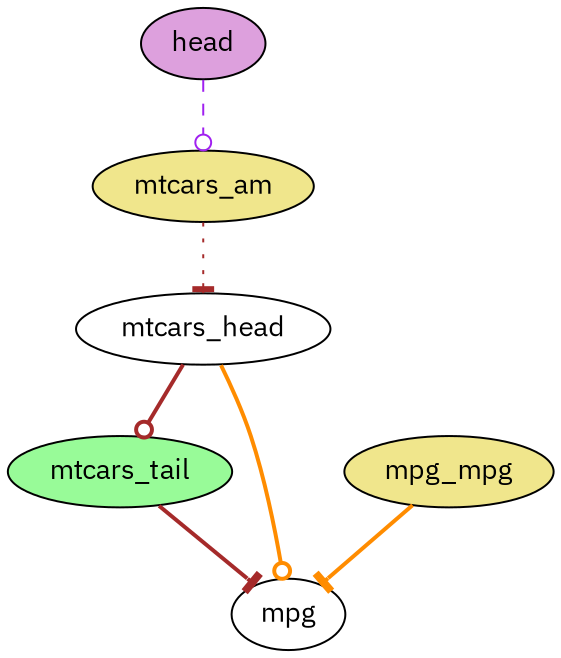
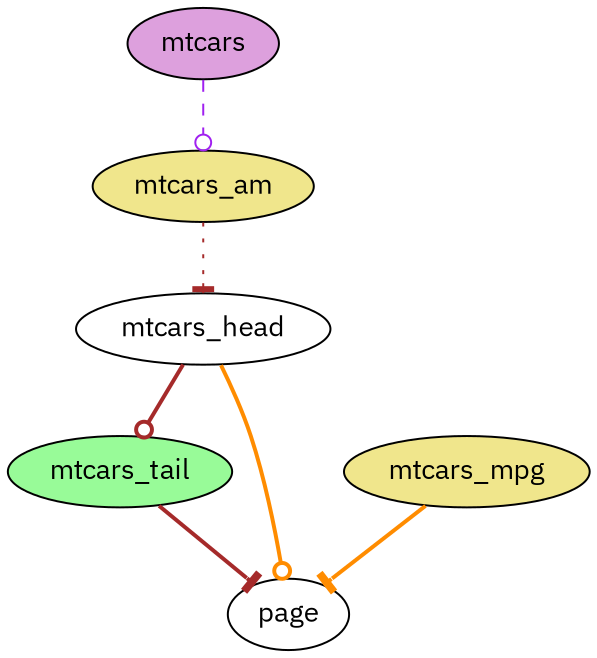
(203, 44) -> (203, 44)
(449, 472) -> (467, 472)
(288, 614) -> (288, 614)
